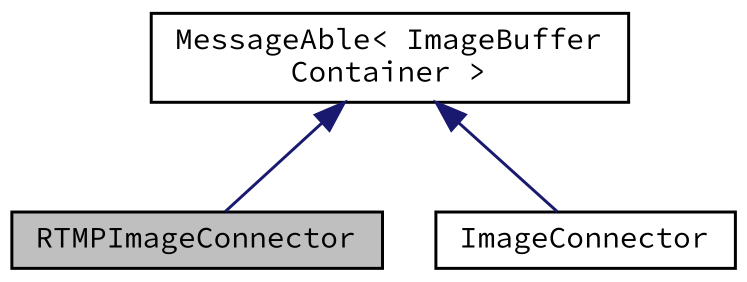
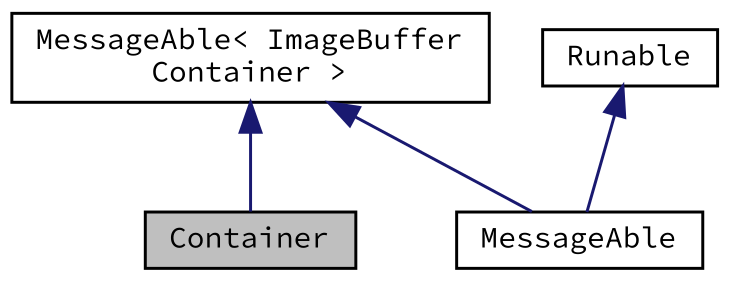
none -> (630, 58)
(197, 240) -> (251, 240)
(586, 240) -> (580, 240)
